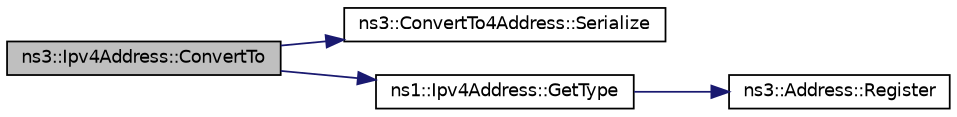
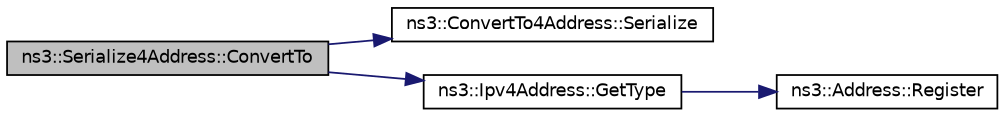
(144, 58) -> (168, 58)
(505, 92) -> (553, 92)
